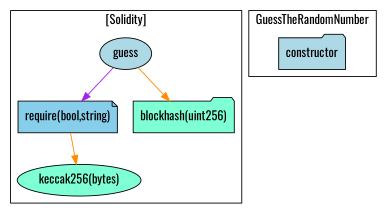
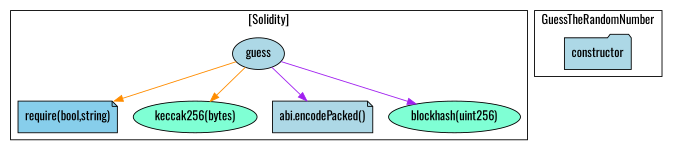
(101, 81) -> (179, 80)
(151, 81) -> (344, 81)
(184, 117) -> (455, 117)
none -> (323, 117)
(73, 144) -> (231, 81)
